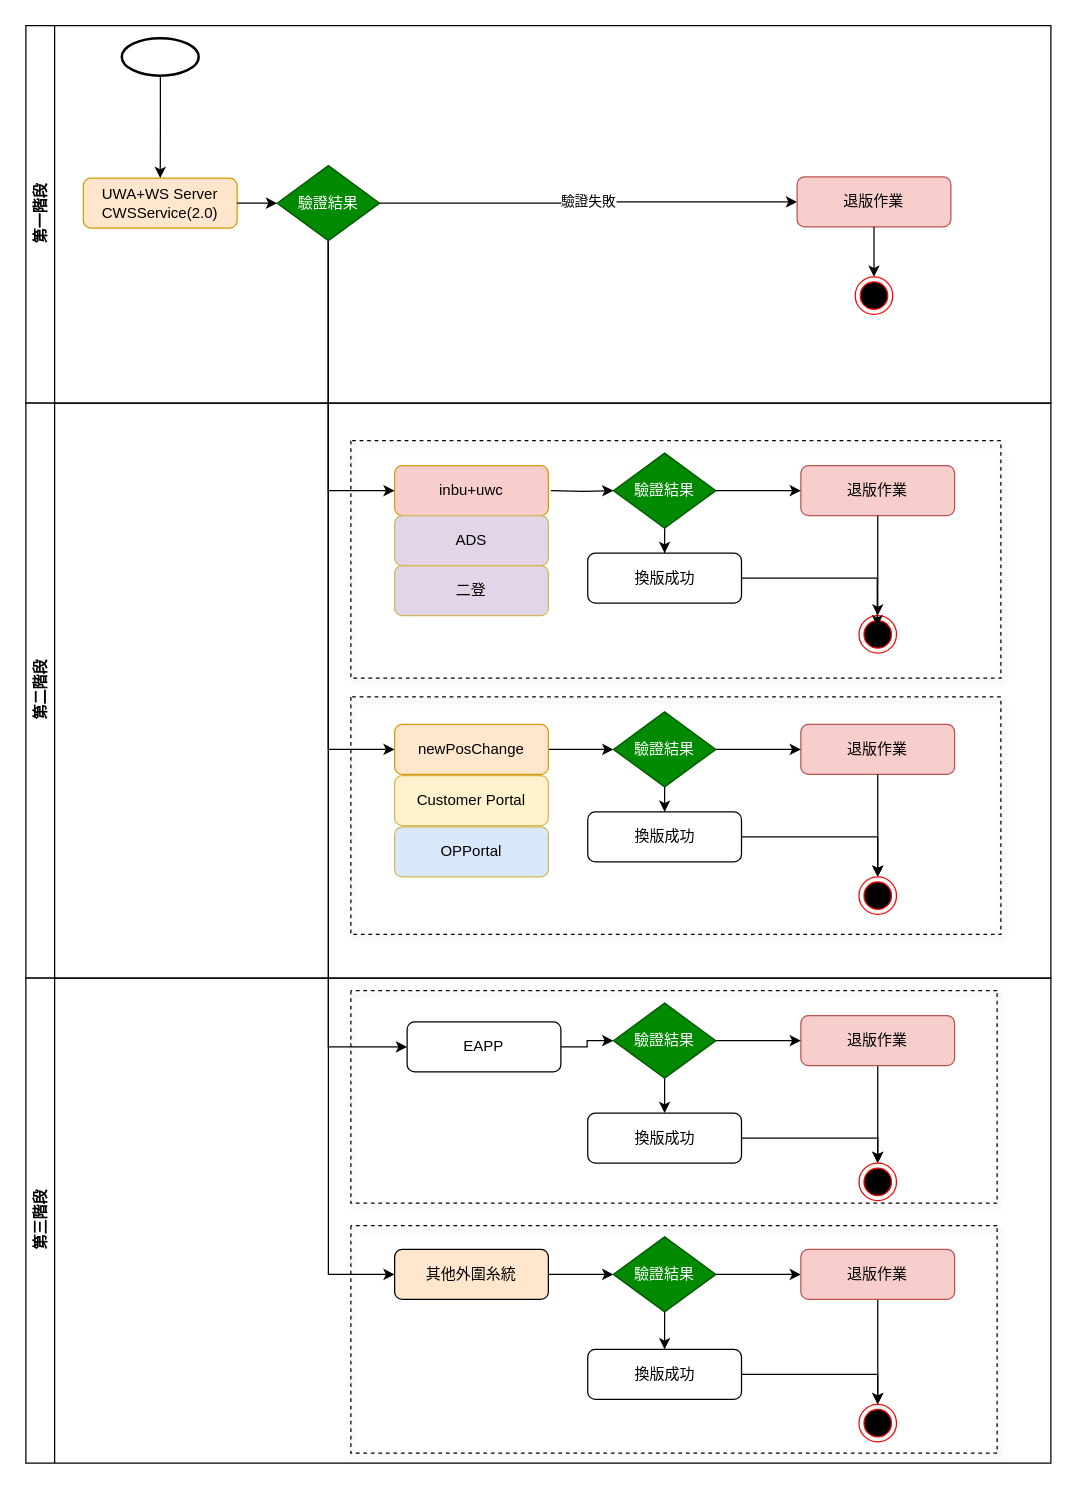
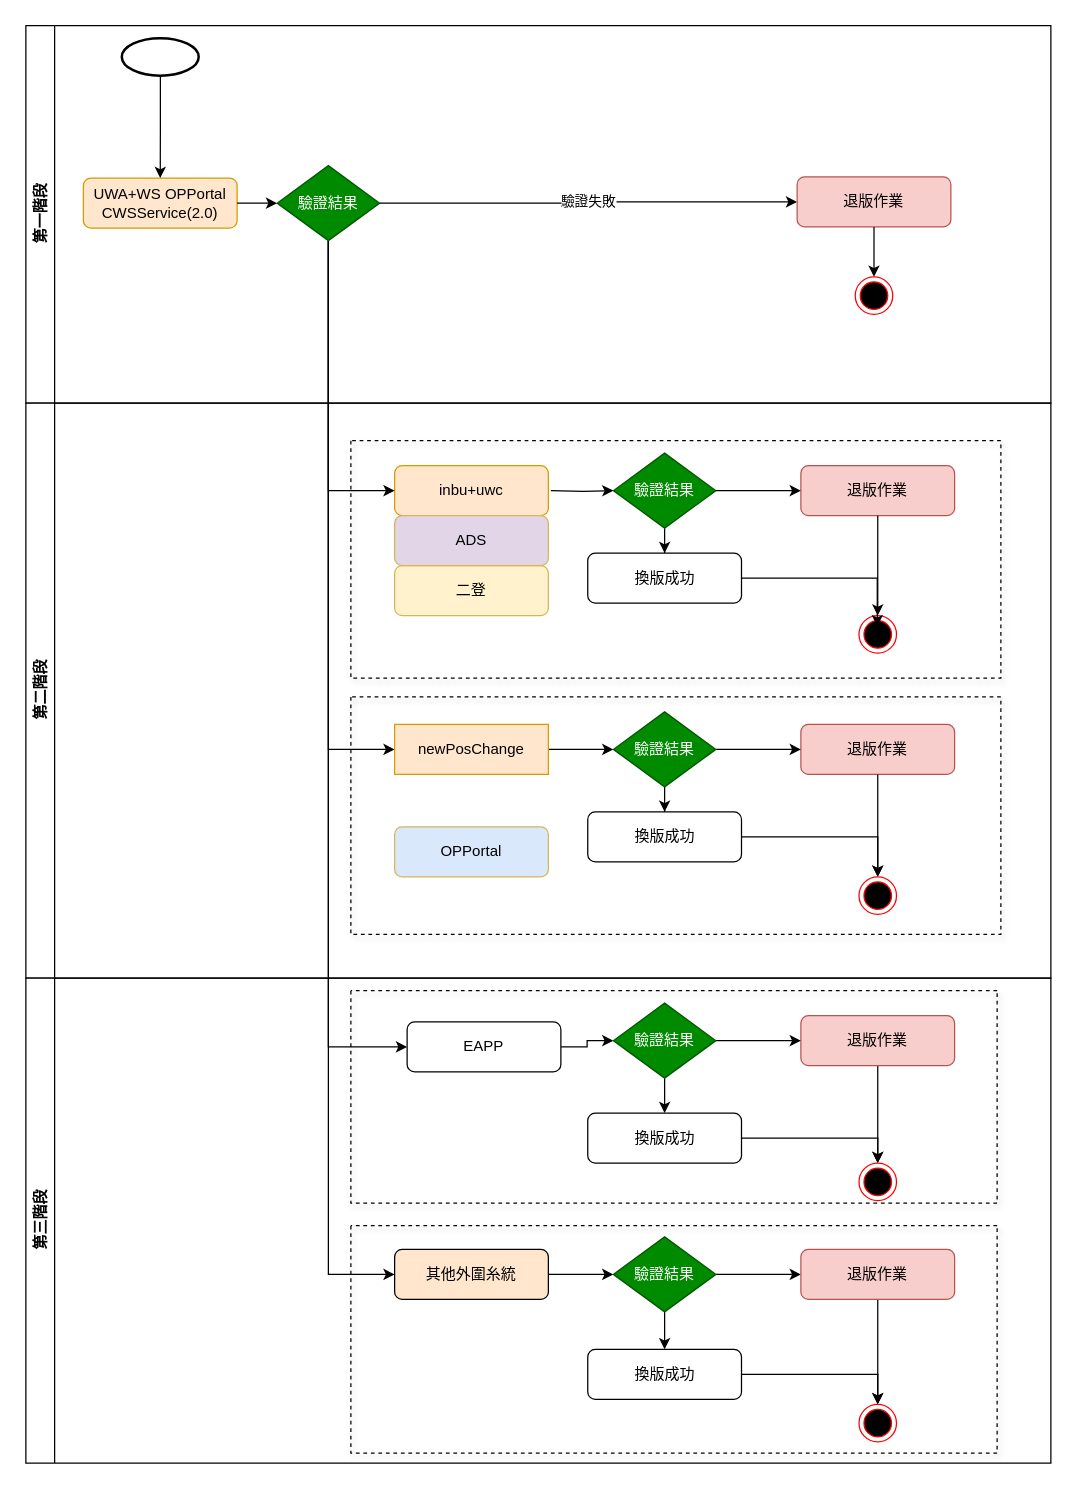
(160, 203) -> (160, 203)
(471, 491) -> (471, 491)
(471, 591) -> (471, 591)
(471, 749) -> (471, 749)
(471, 801) -> none
